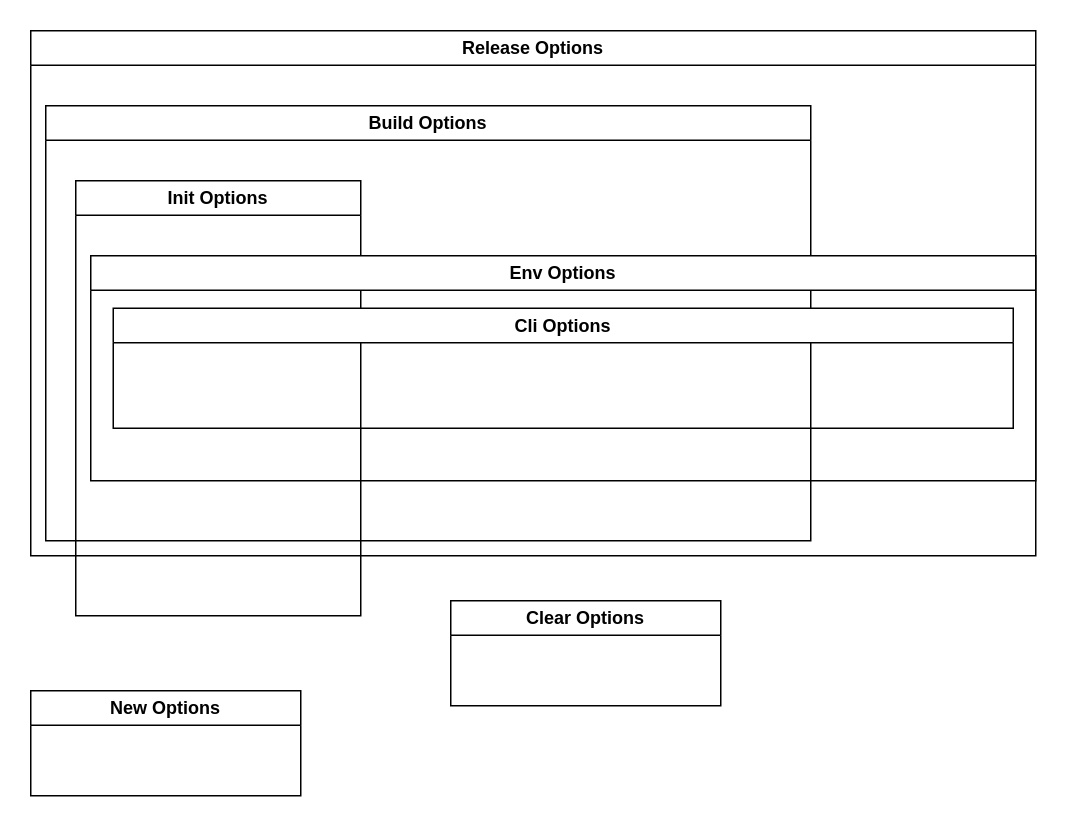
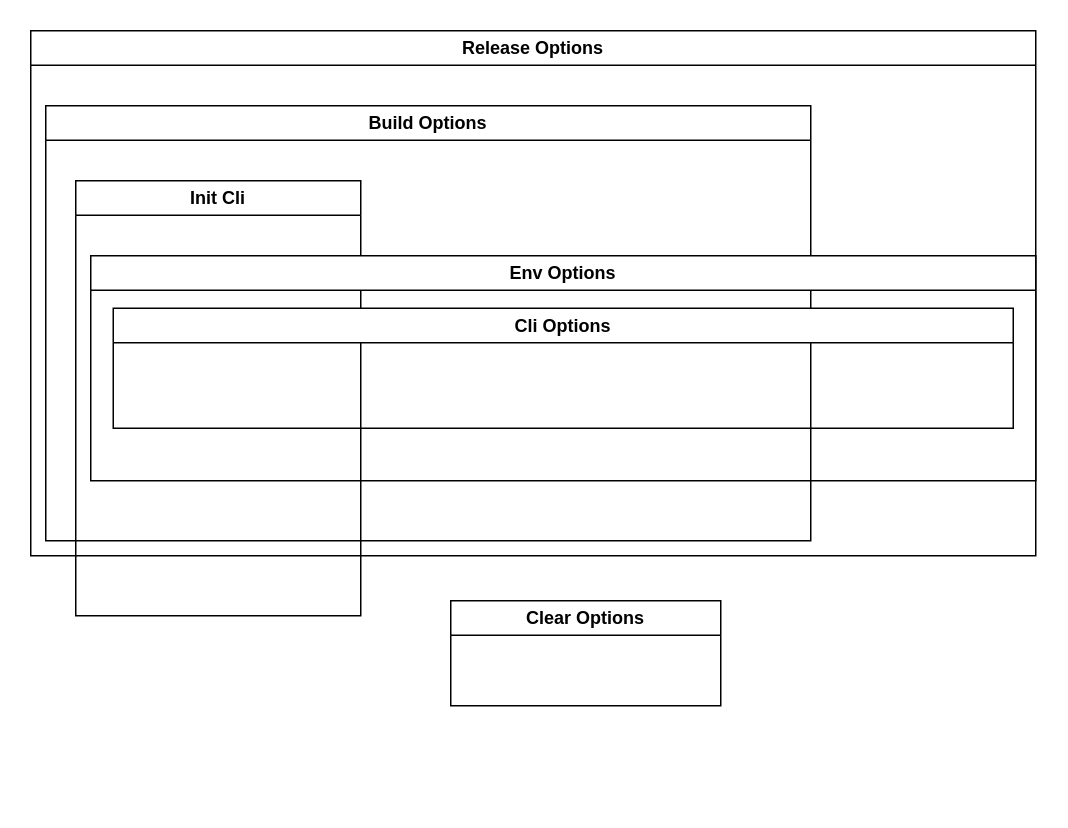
(218, 199) -> (218, 199)
(166, 743) -> none
